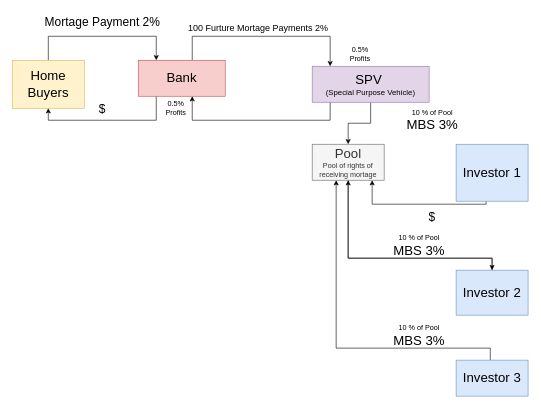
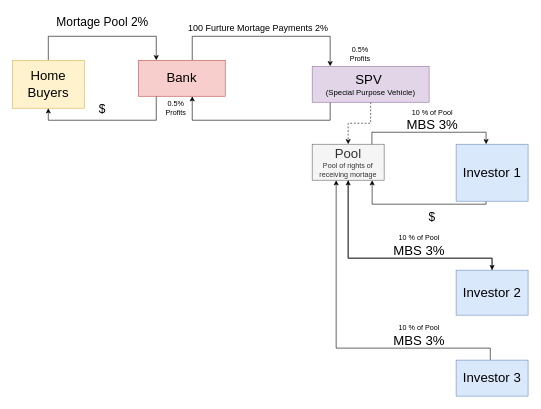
(103, 21) -> (103, 21)
(362, 123) -> (362, 123)
none -> (486, 134)
